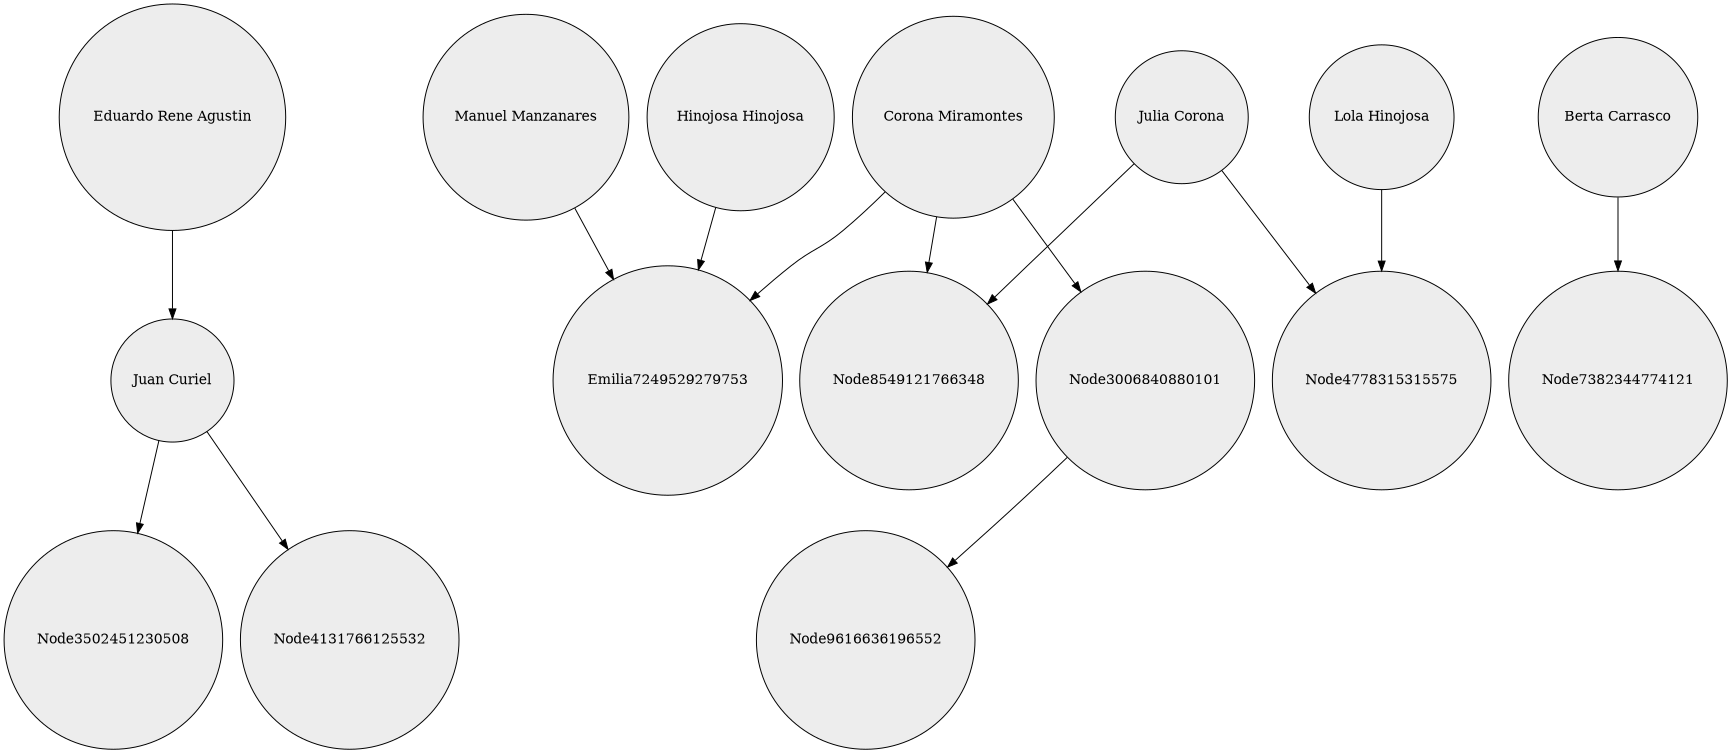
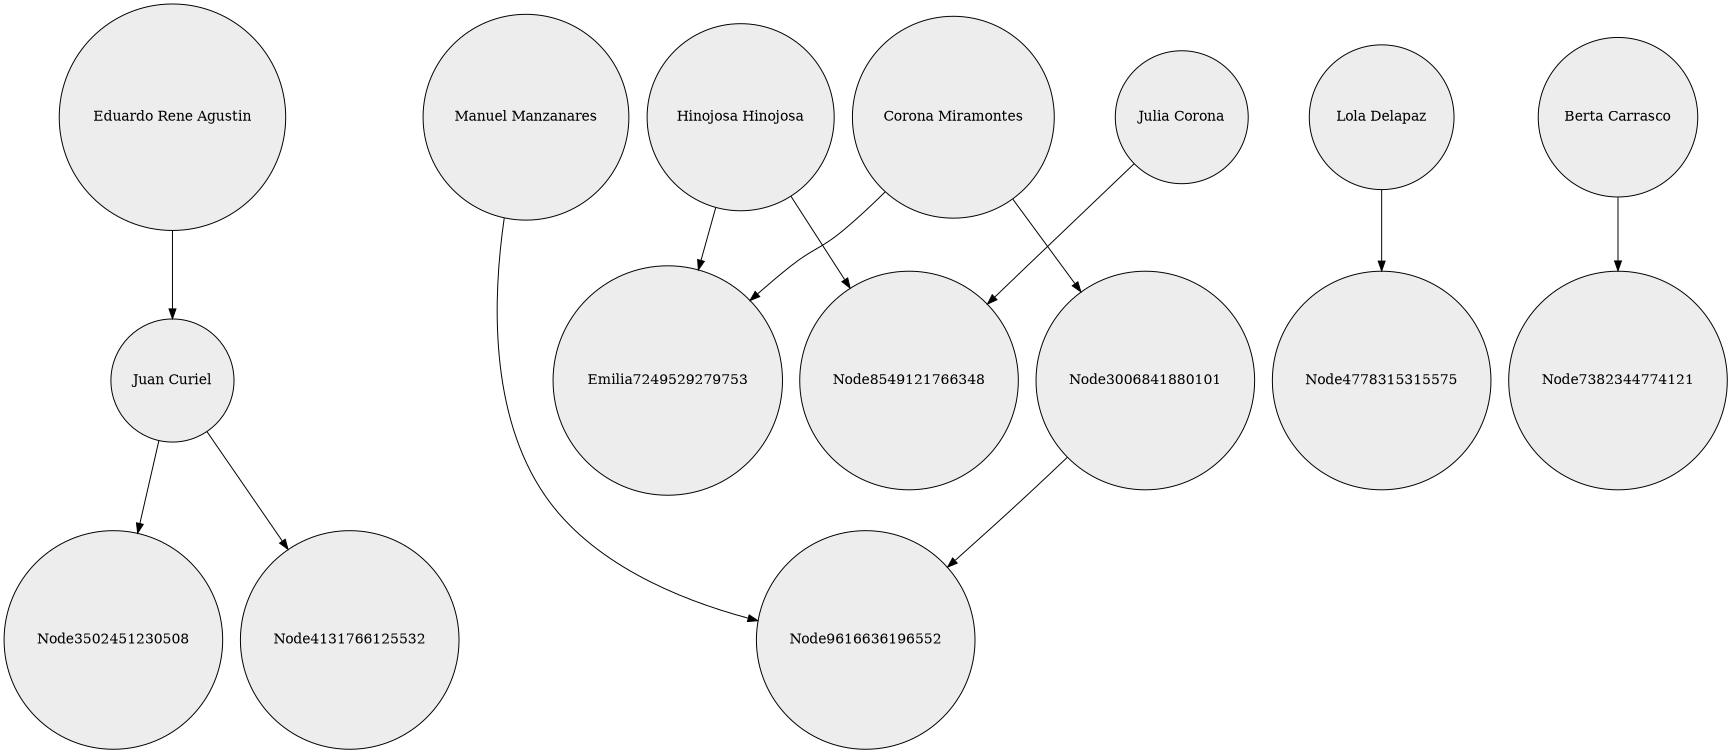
(1382, 117) -> (1382, 117)
(1266, 228) -> none
(592, 239) -> (534, 476)
(933, 240) -> (818, 238)
(1145, 381) -> (1145, 381)
